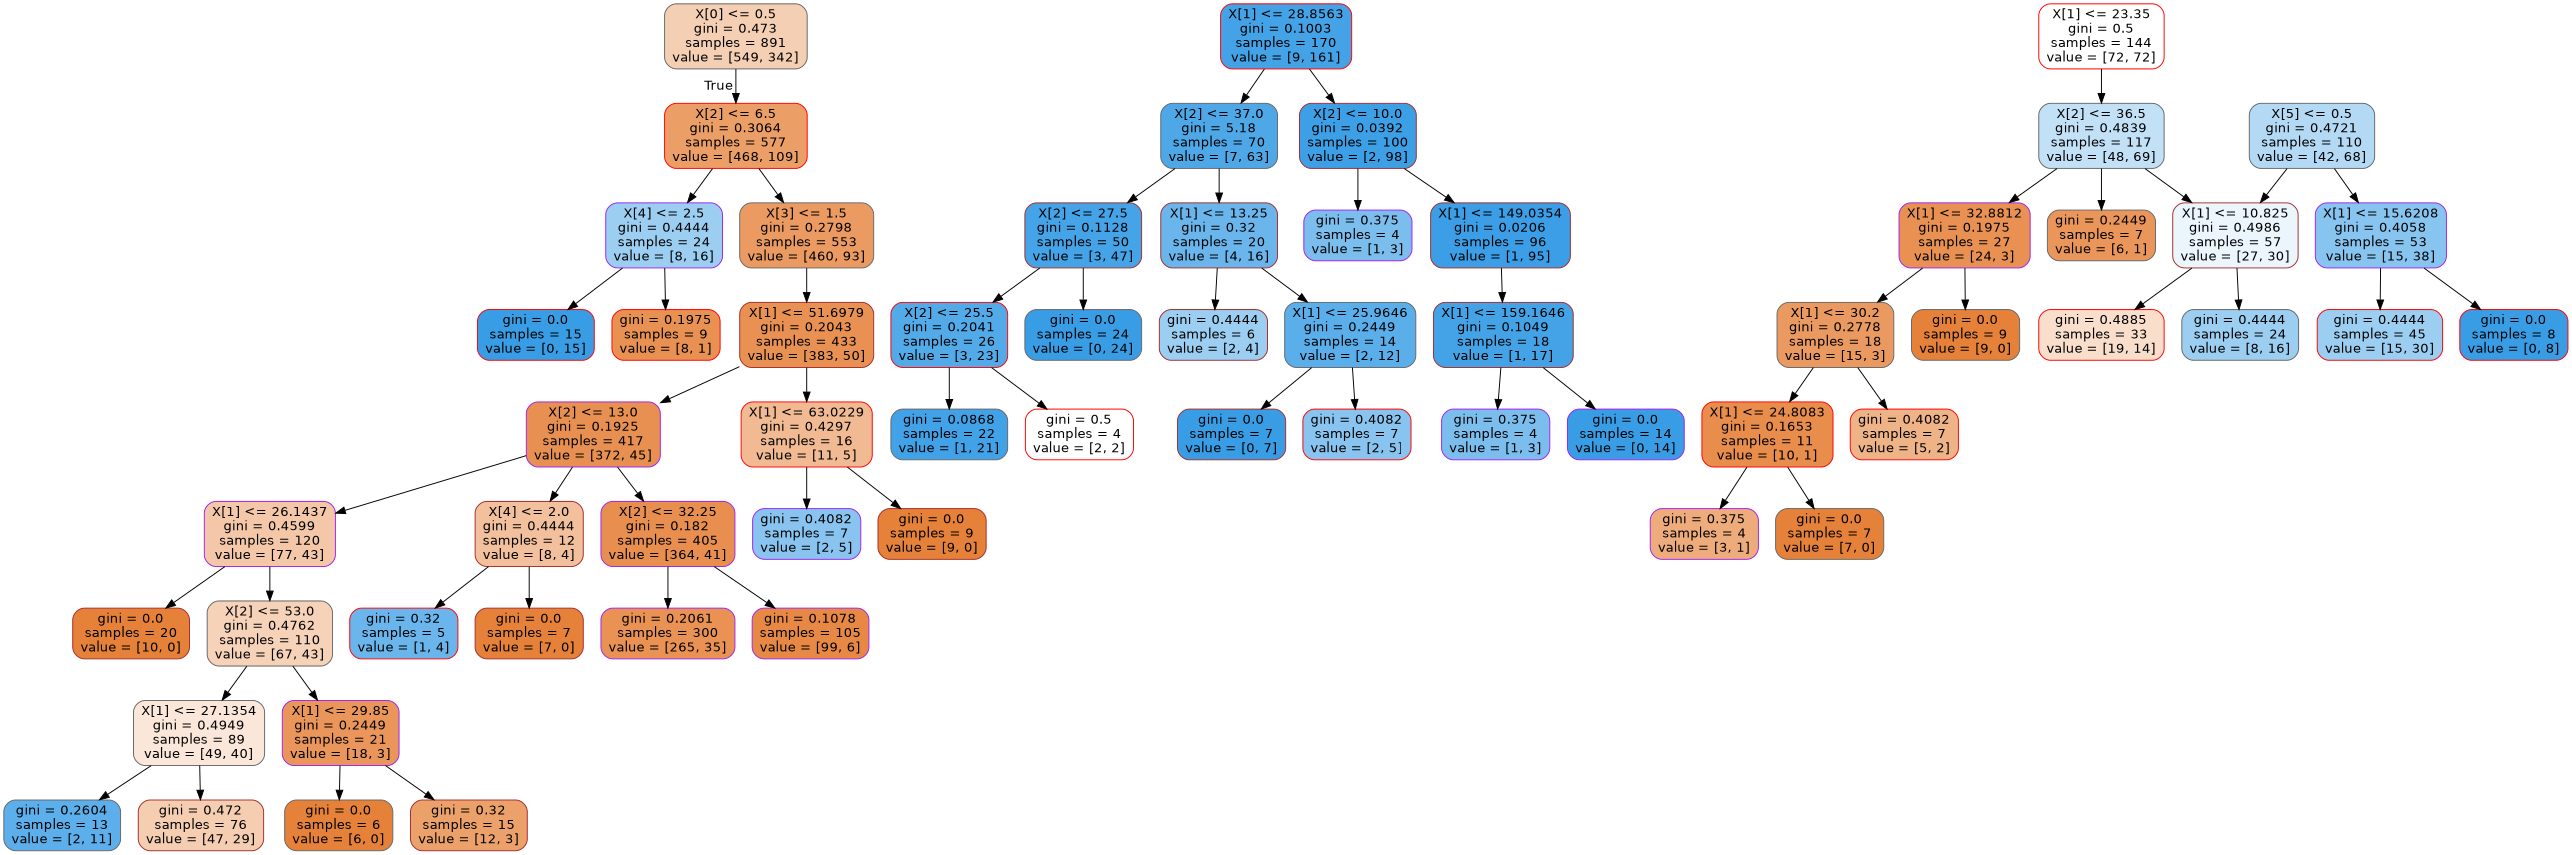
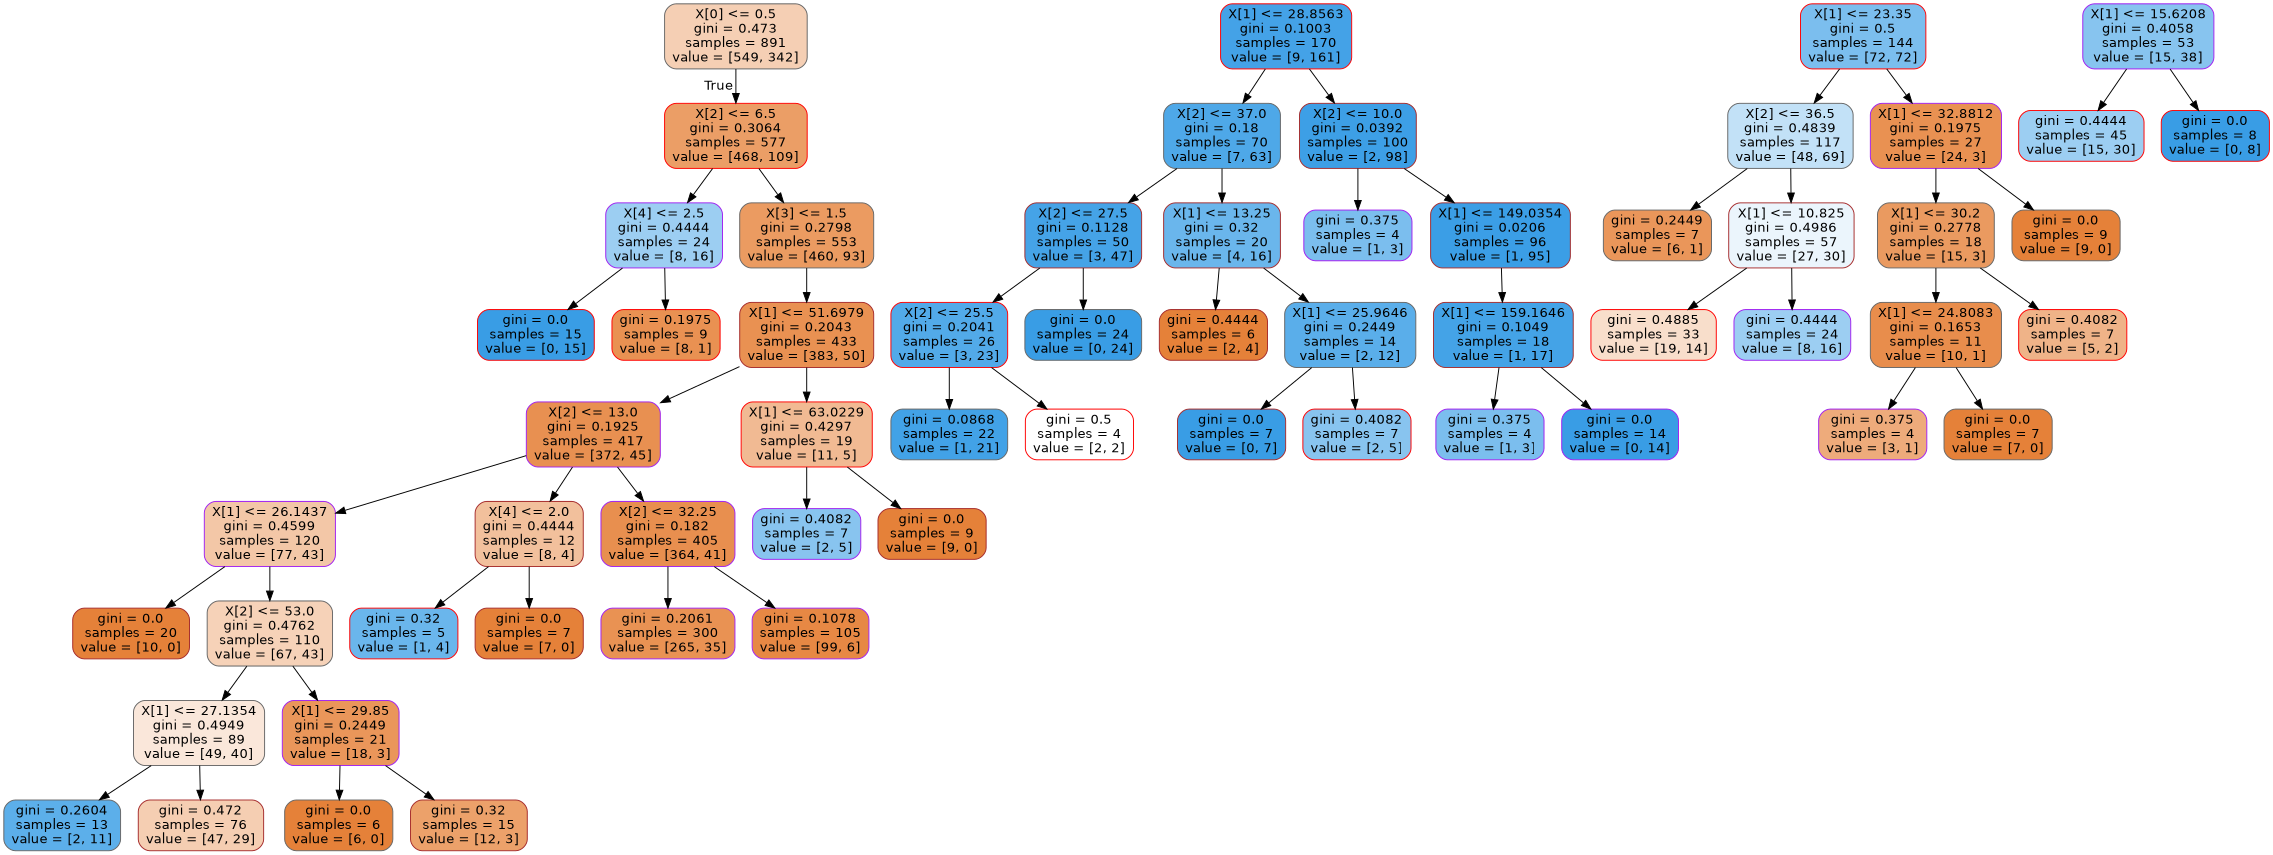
(2101, 36) -> (1863, 36)
(1219, 136) -> (1222, 136)
(2312, 136) -> none
(2037, 183) -> (1897, 82)
(1213, 335) -> (1213, 335)
(2240, 335) -> (1792, 335)
(807, 434) -> (807, 434)
(1767, 434) -> (1936, 335)
